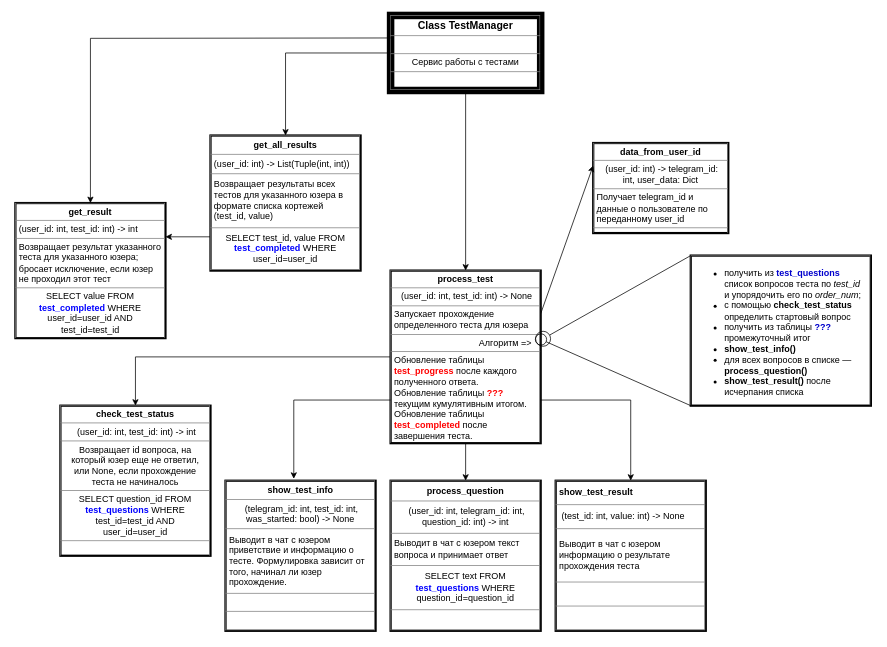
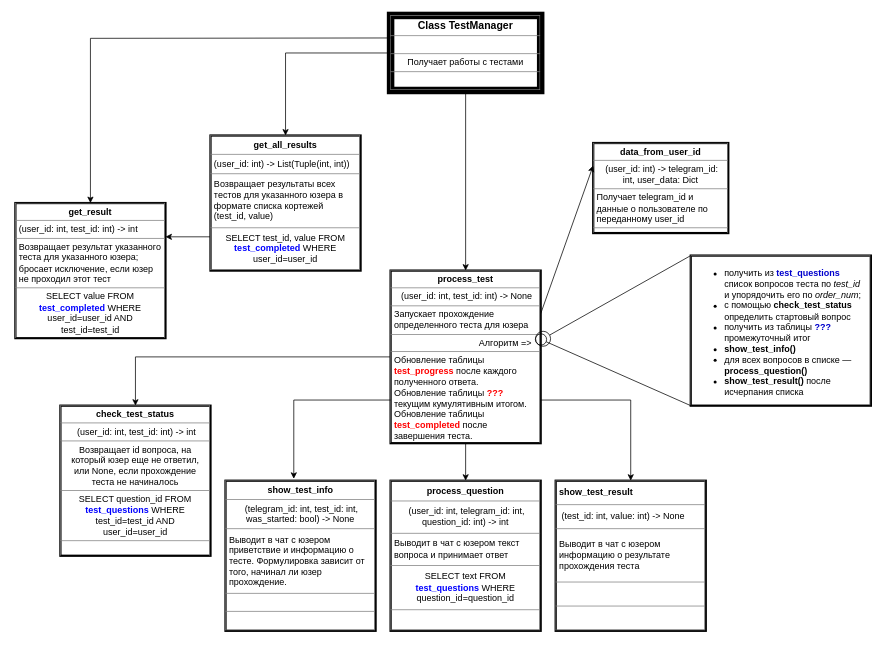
(445, 26) -> (450, 26)
